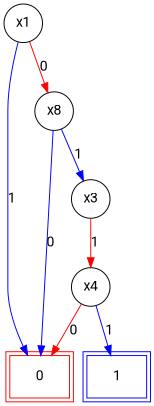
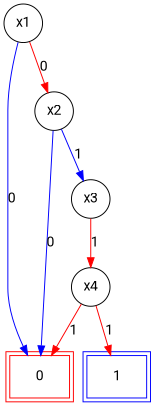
(54, 111) -> (54, 111)
(12, 199) -> (12, 199)
(102, 326) -> (102, 326)
(73, 331) -> (73, 331)
